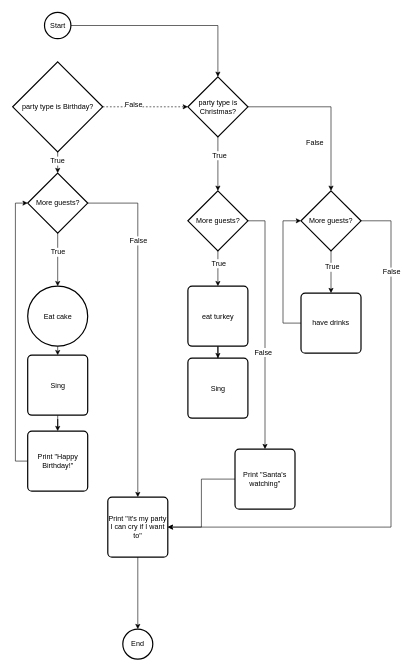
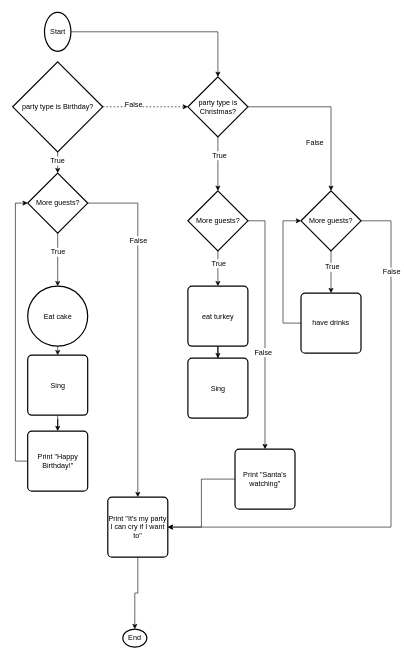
(58, 26) -> (58, 32)
(138, 644) -> (135, 638)
